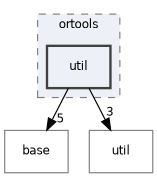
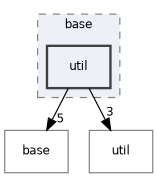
(79, 25) -> (79, 25)
